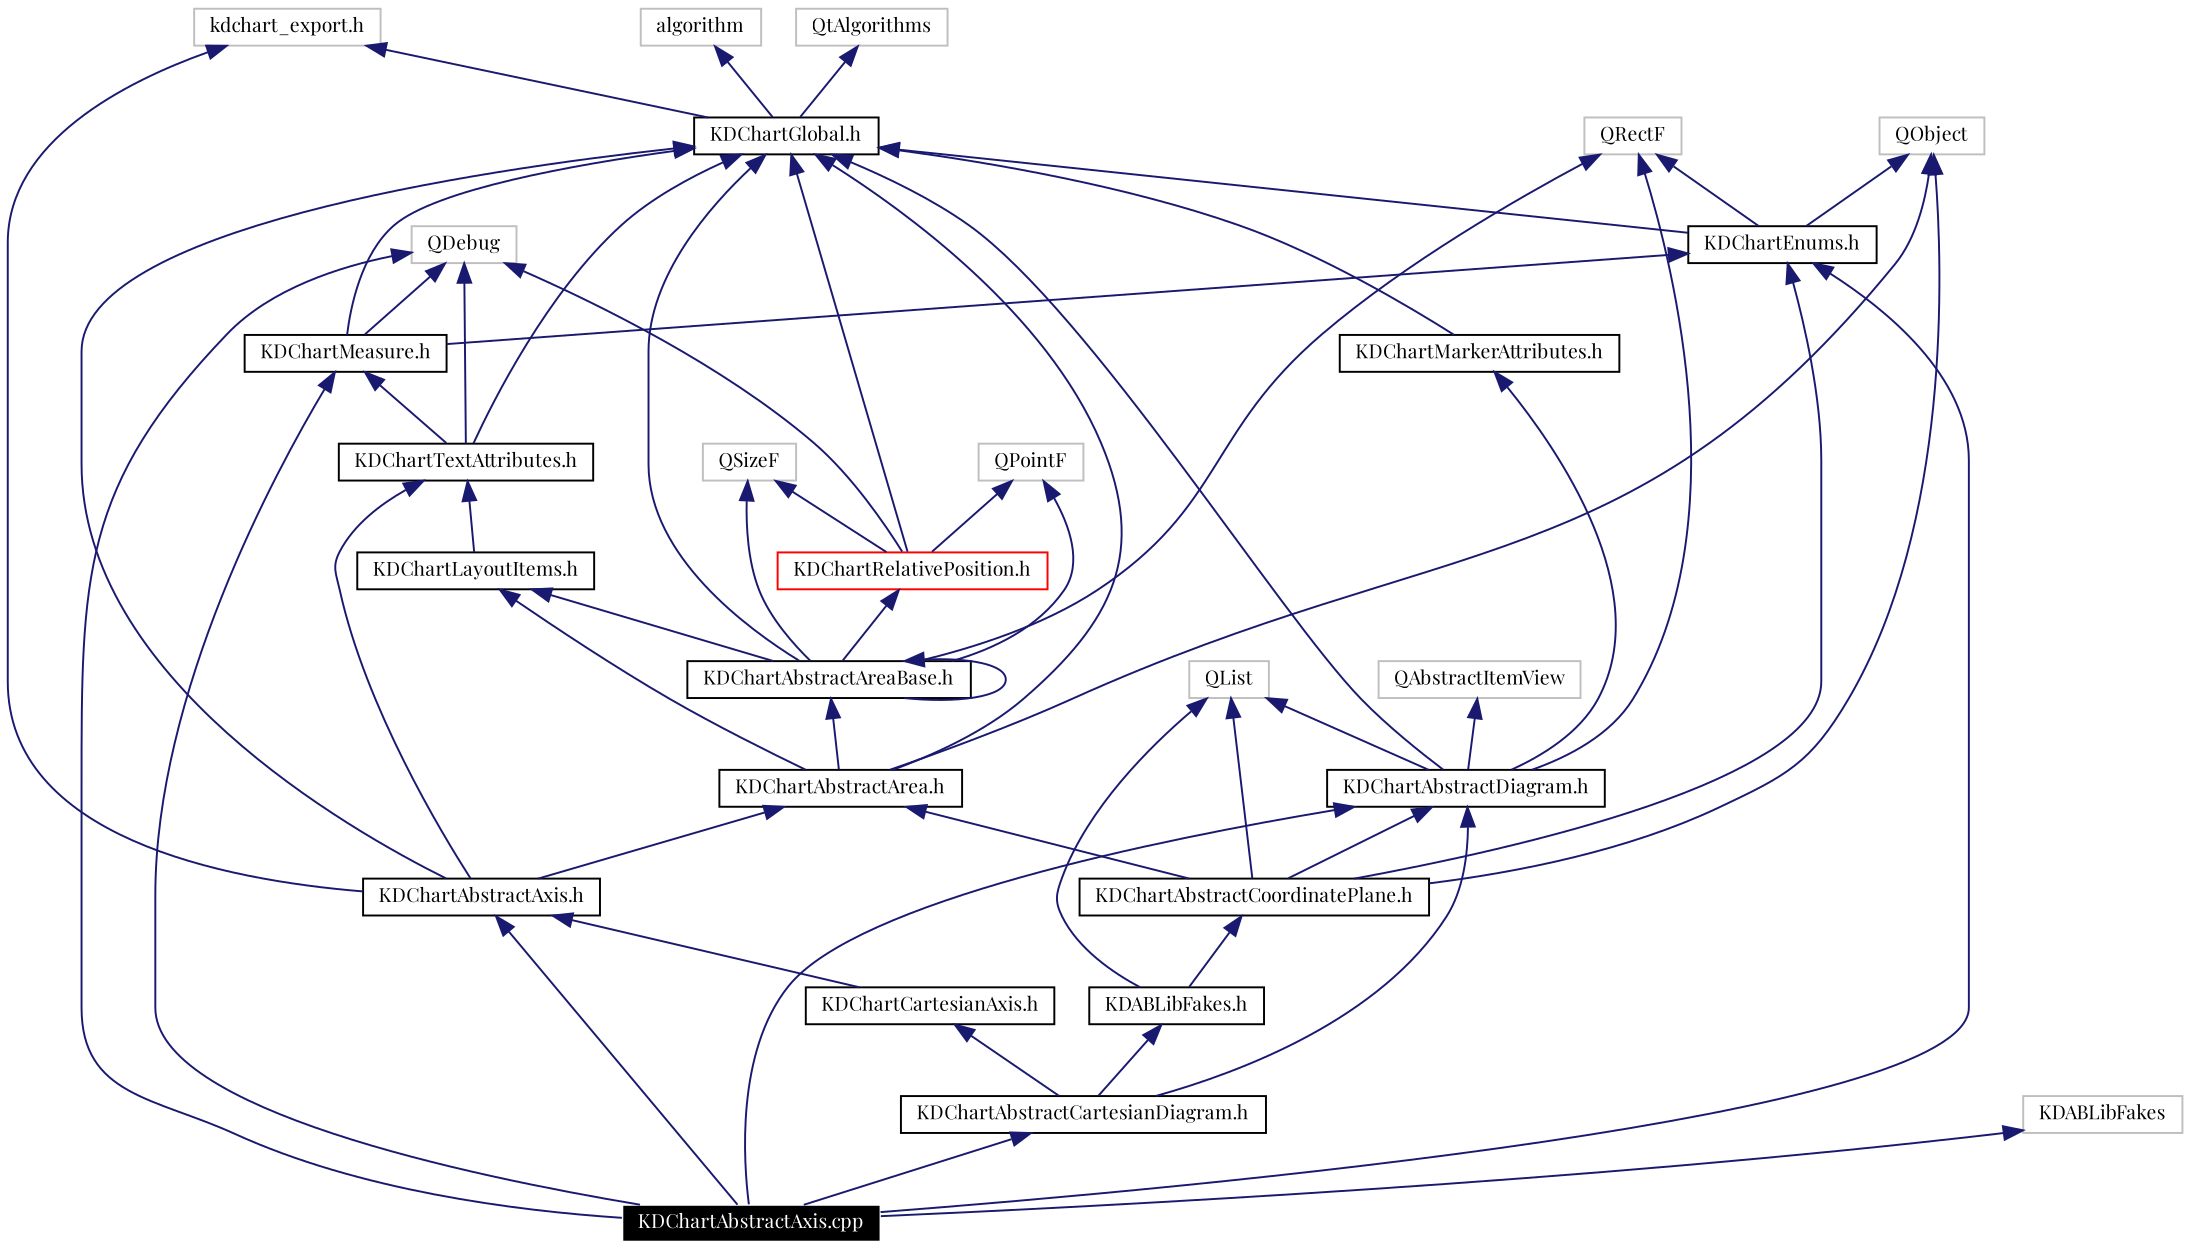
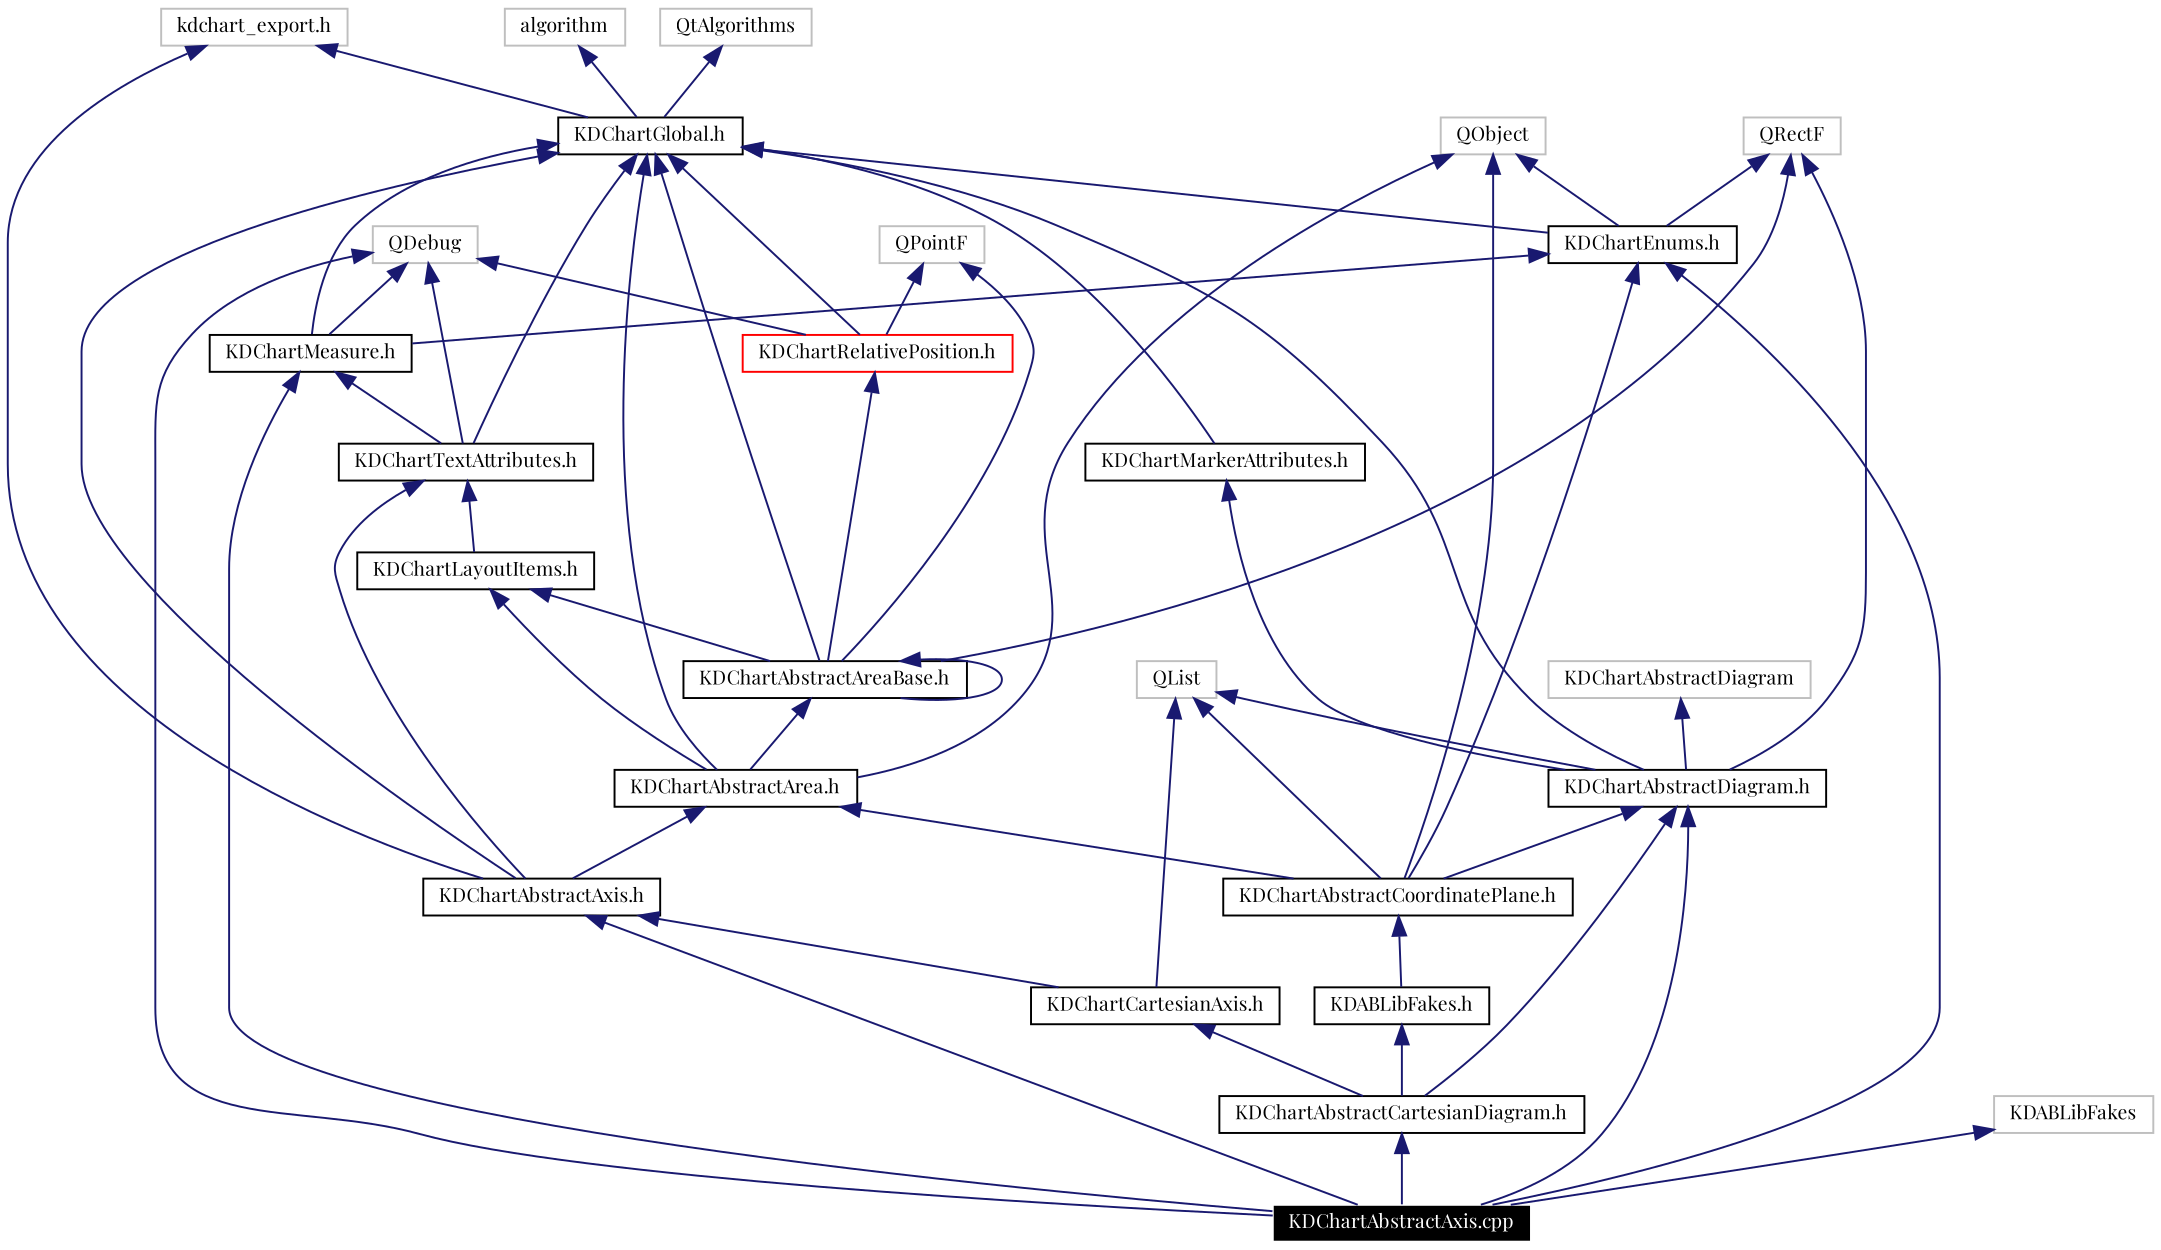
(749, 462) -> none
(1480, 680) -> (1680, 680)
(1085, 832) -> (1166, 846)
